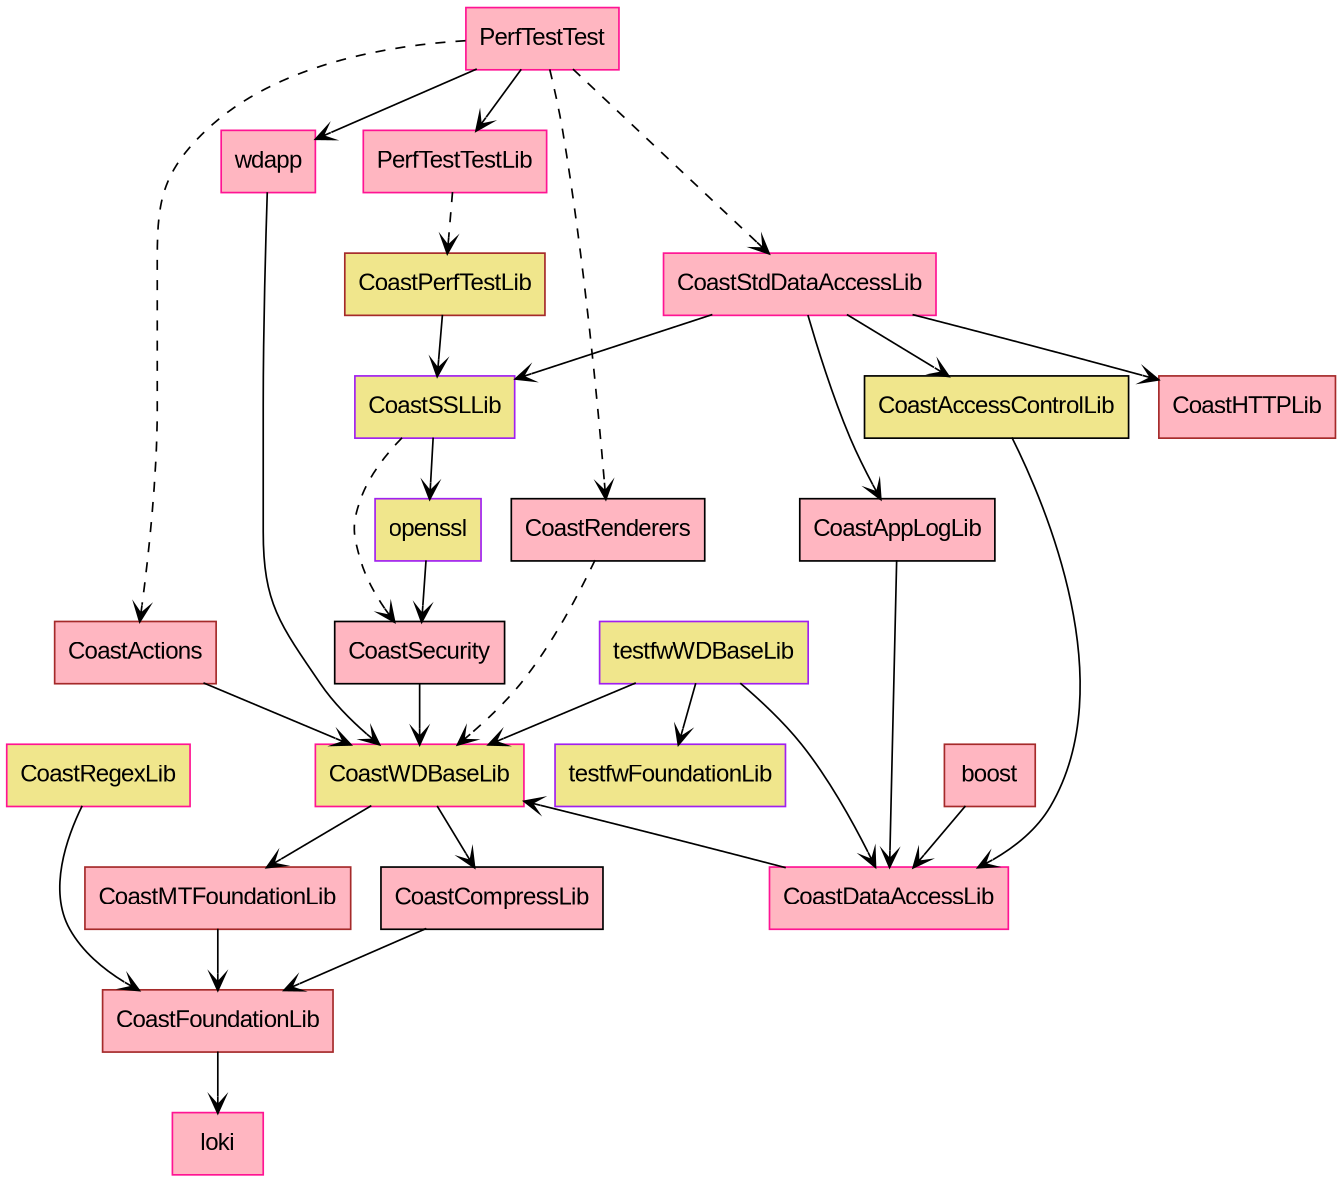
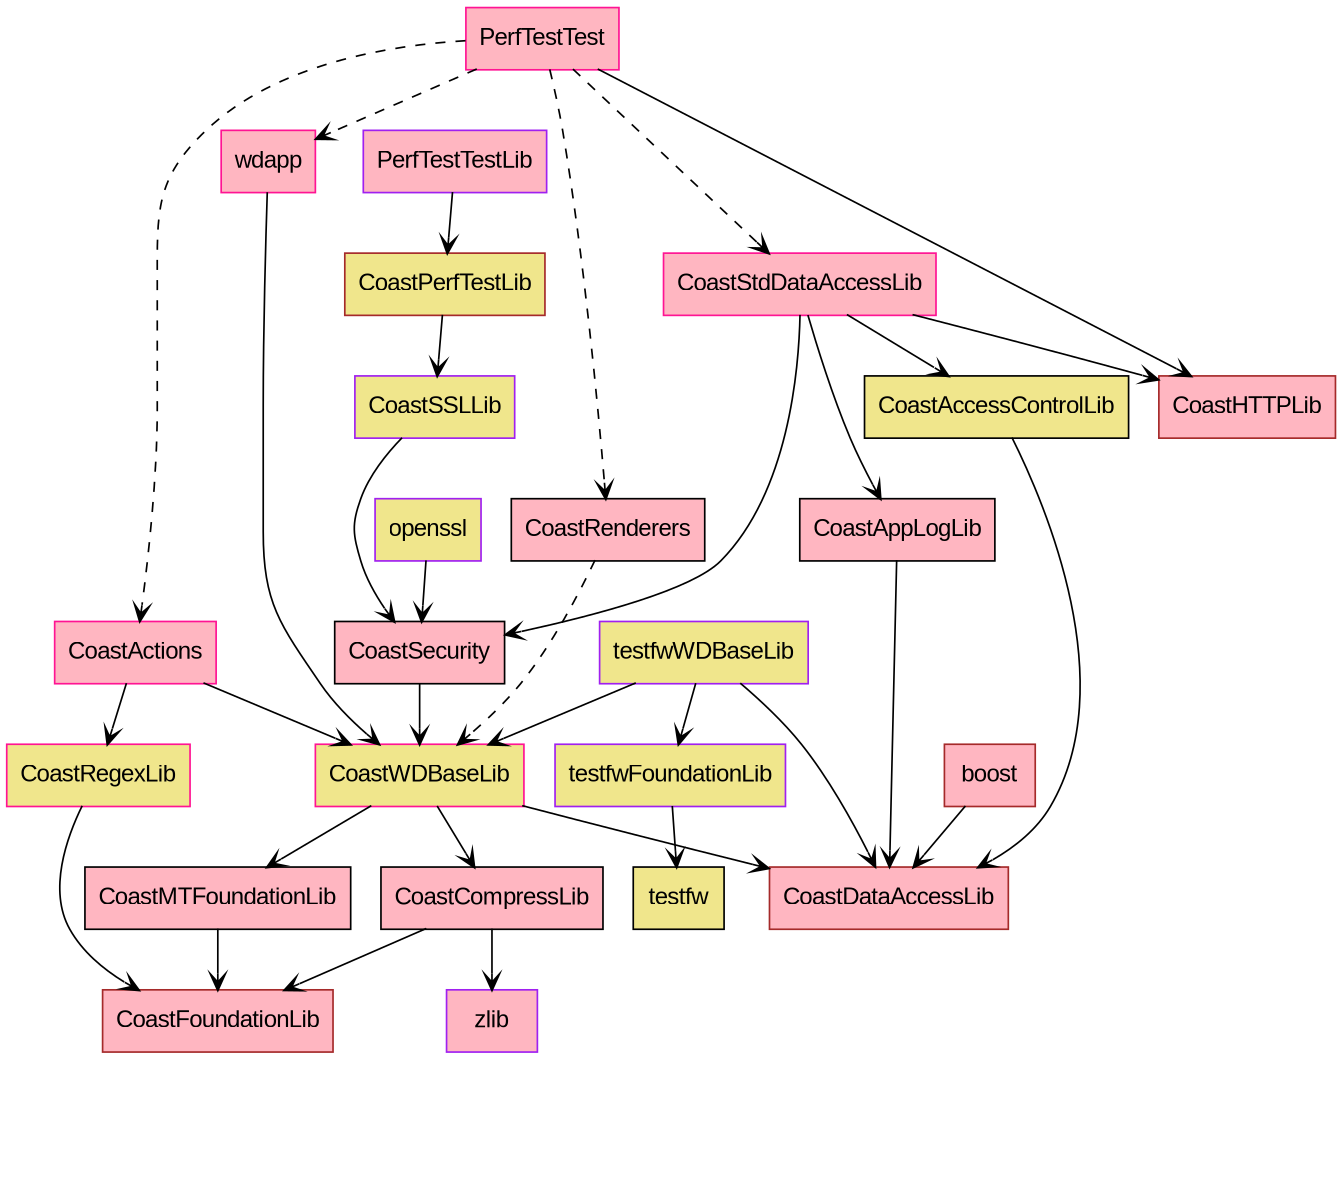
(504, 93) -> (887, 219)
(404, 101) -> (404, 101)
(455, 161) -> (455, 161)
(451, 215) -> (451, 215)
(622, 344) -> (737, 541)
(432, 460) -> none
(355, 519) -> (355, 519)
(135, 653) -> (135, 653)
none -> (119, 706)
(663, 836) -> (637, 835)
(218, 898) -> (218, 898)
none -> (679, 898)
(889, 898) -> (889, 898)
none -> (492, 1021)
(218, 1144) -> none
